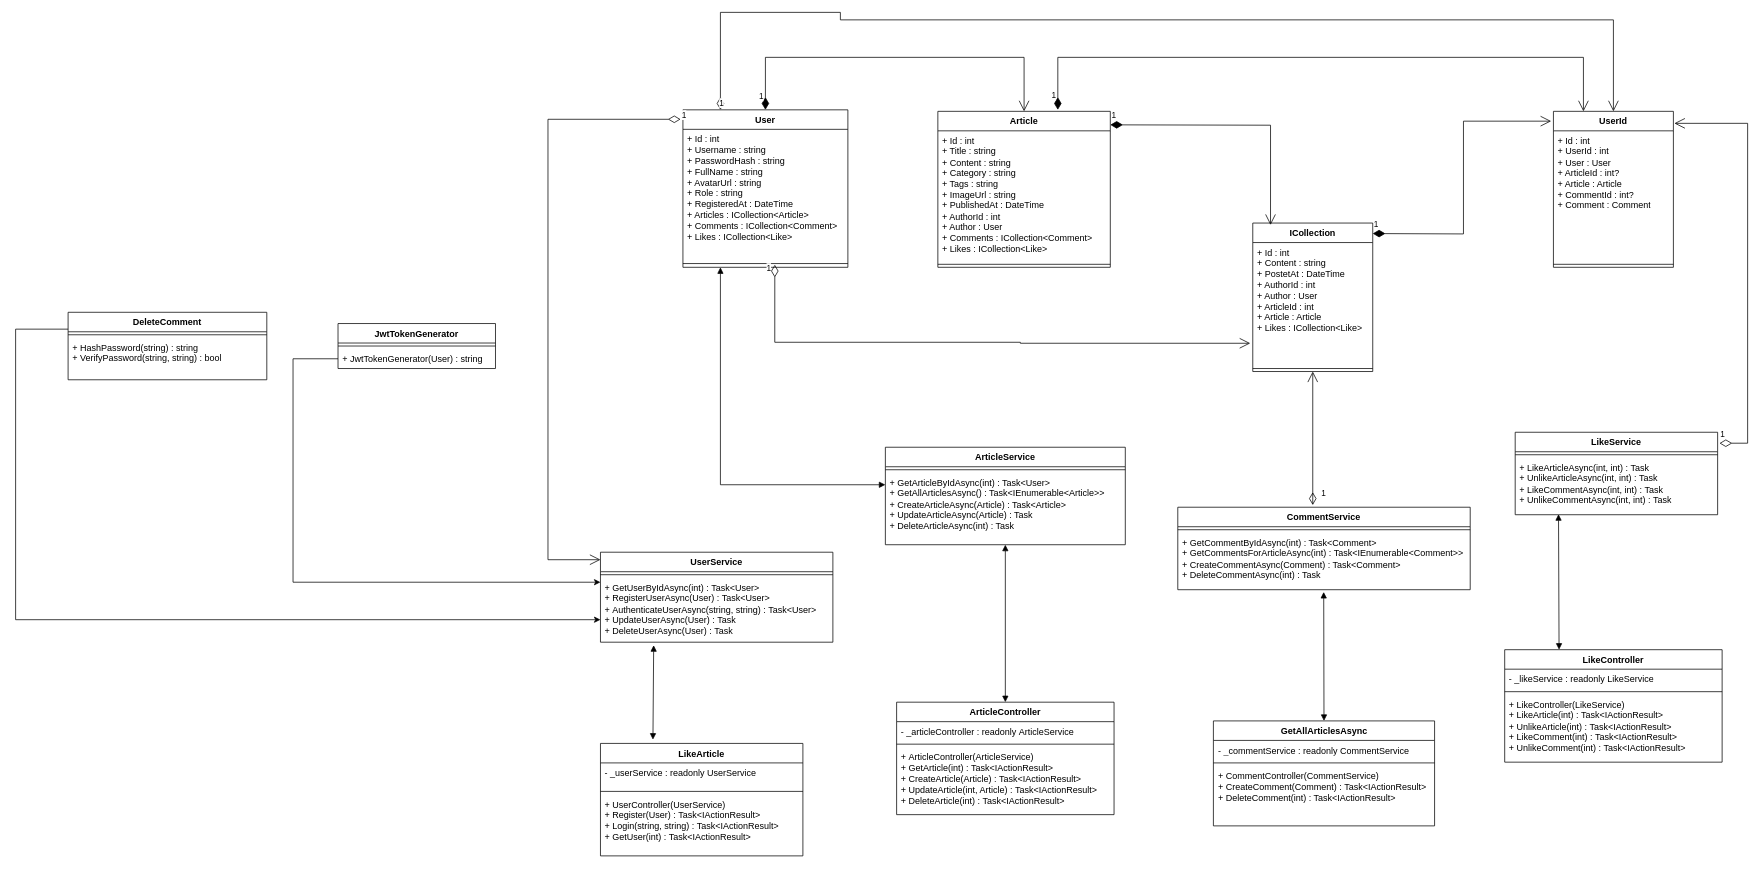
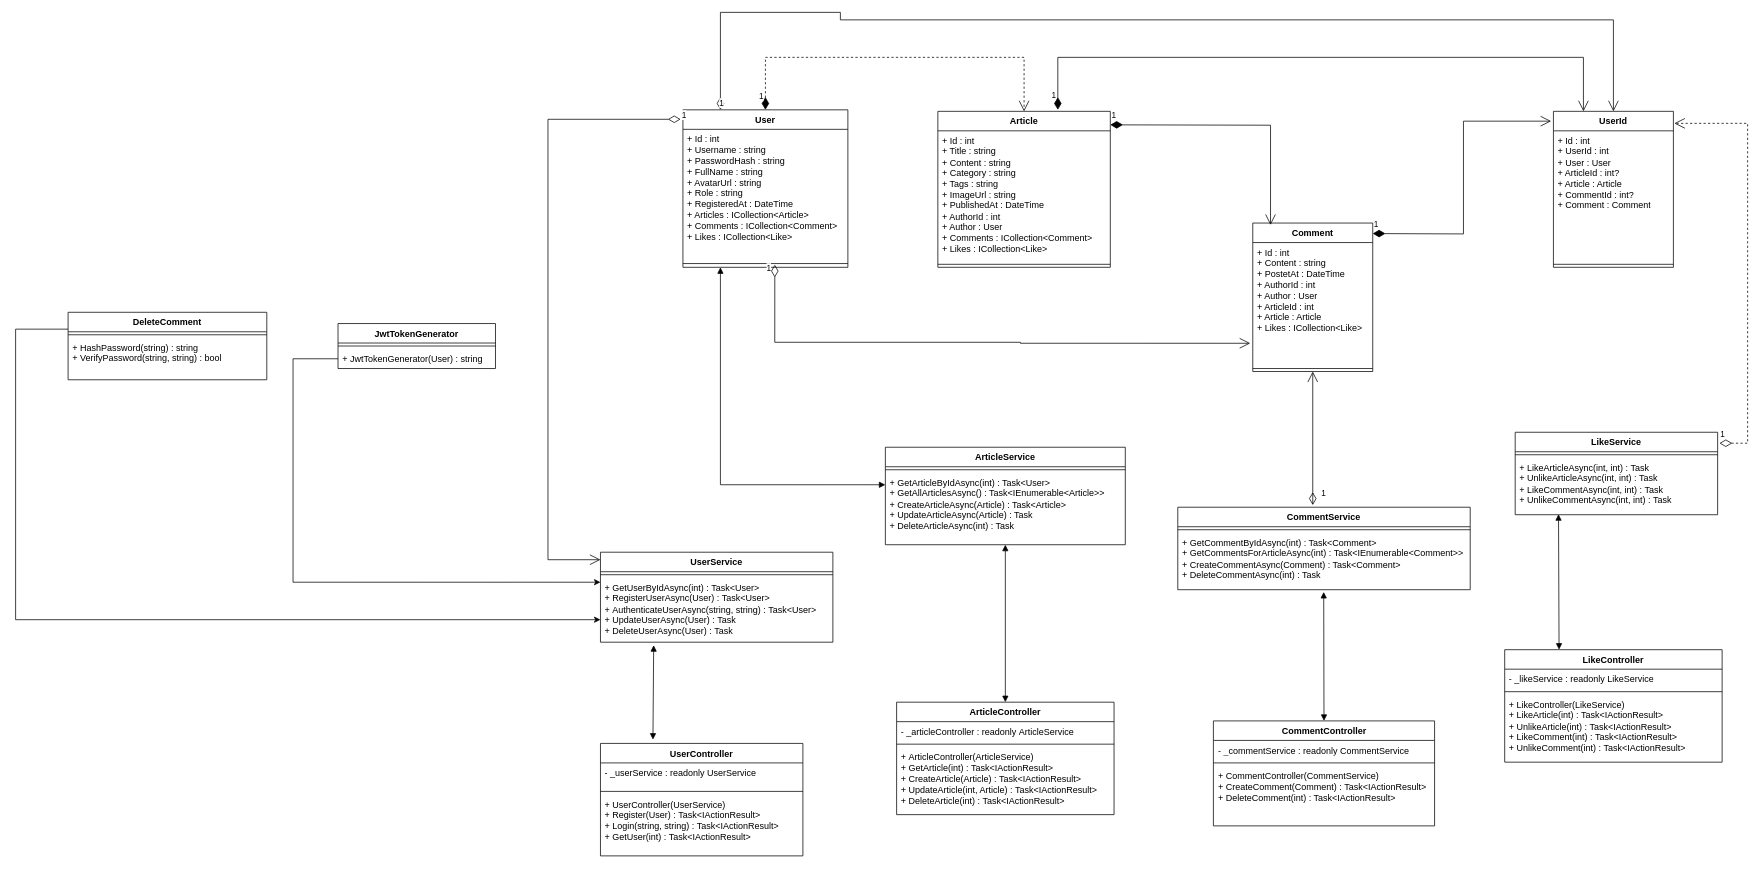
(901, 57) -> (901, 57)
(1313, 234) -> (1313, 234)
(1748, 257) -> (1748, 257)
(1325, 732) -> (1325, 732)
(702, 754) -> (702, 754)
